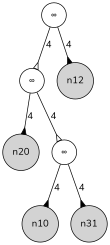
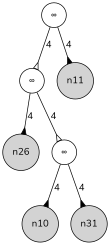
(75, 81) -> (75, 81)
(21, 152) -> (21, 152)
